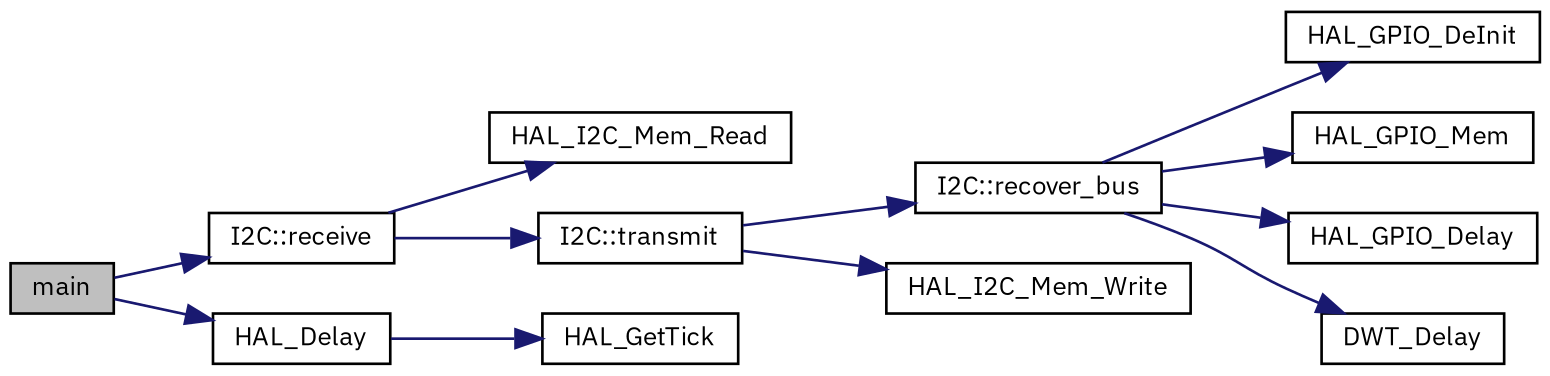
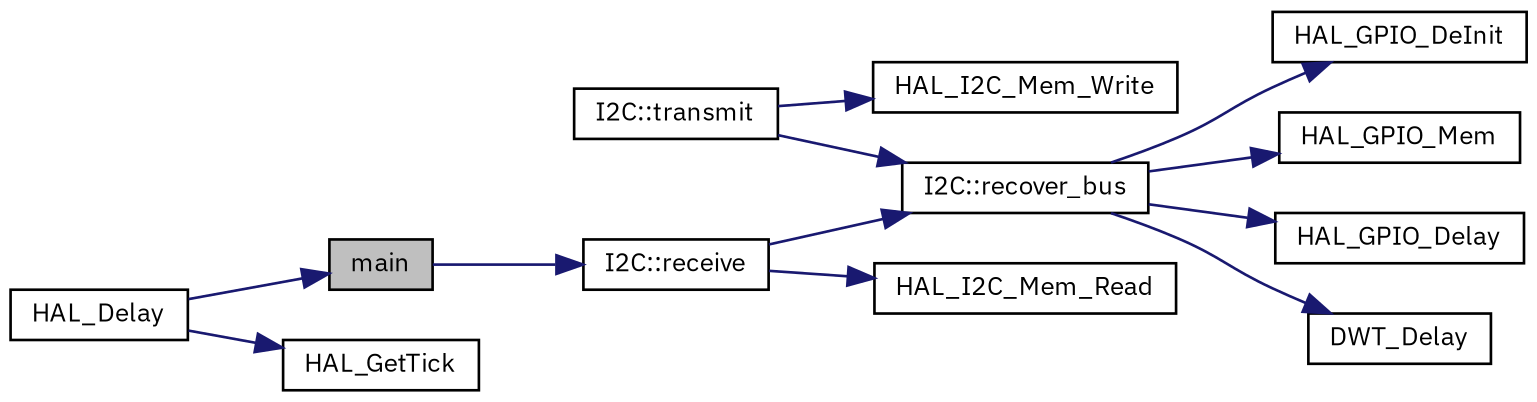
(452, 238) -> (826, 232)
(150, 307) -> (245, 289)
